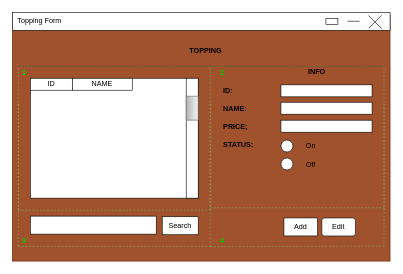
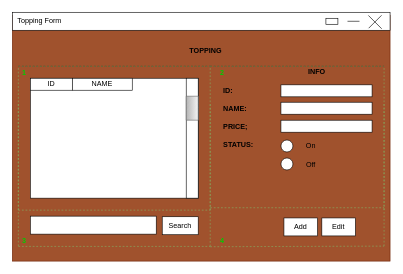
(339, 227) -> (339, 227)
